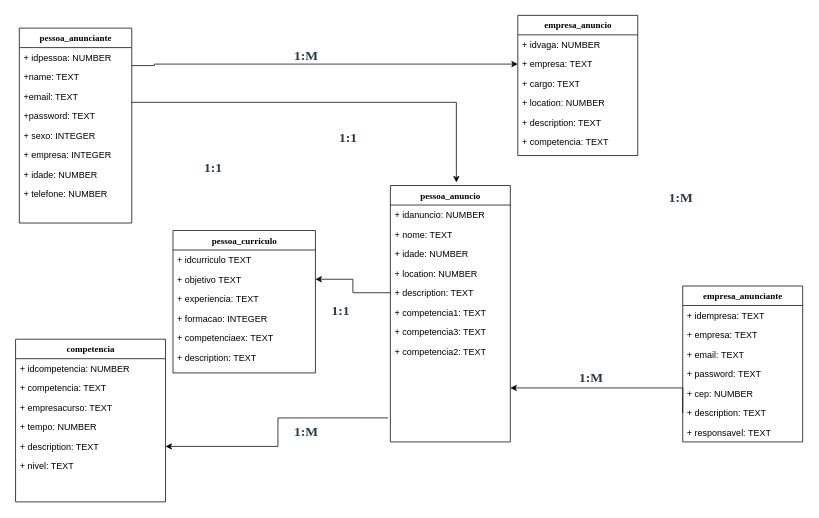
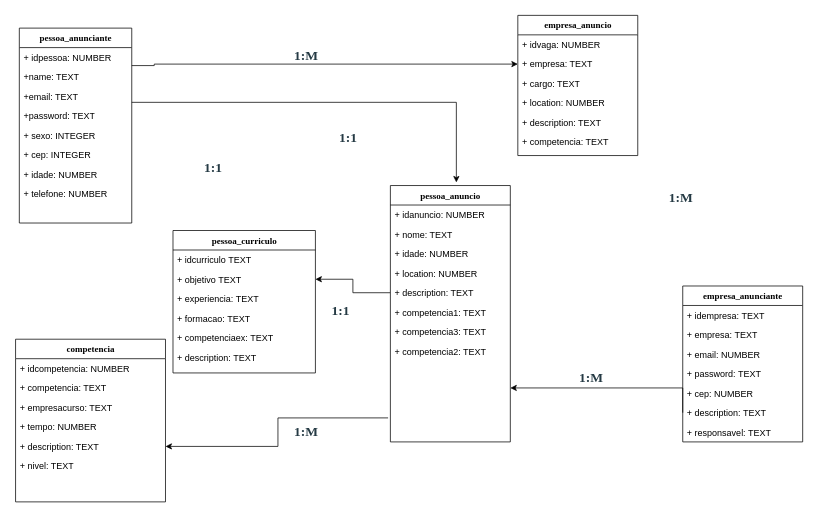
(65, 156) -> (55, 156)
(222, 319) -> (214, 319)
(714, 355) -> (719, 355)
